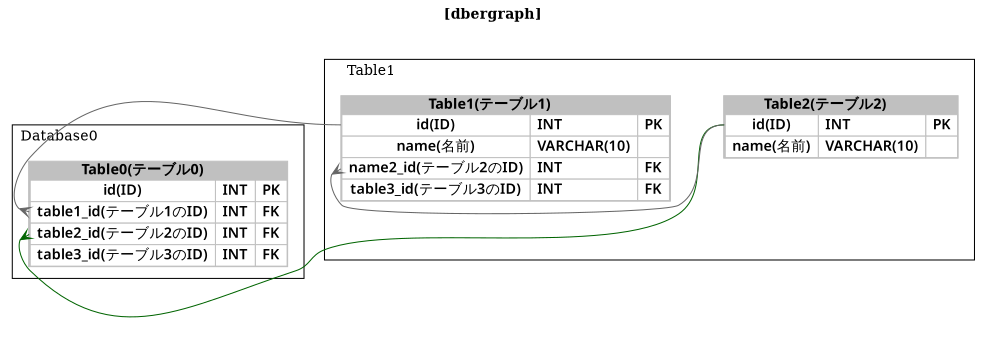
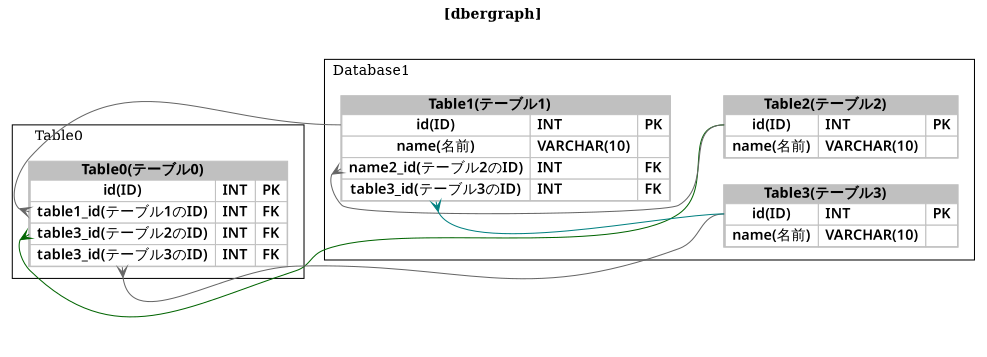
(372, 71) -> (372, 71)
(59, 137) -> (59, 137)
none -> (841, 216)
(123, 233) -> (123, 233)
